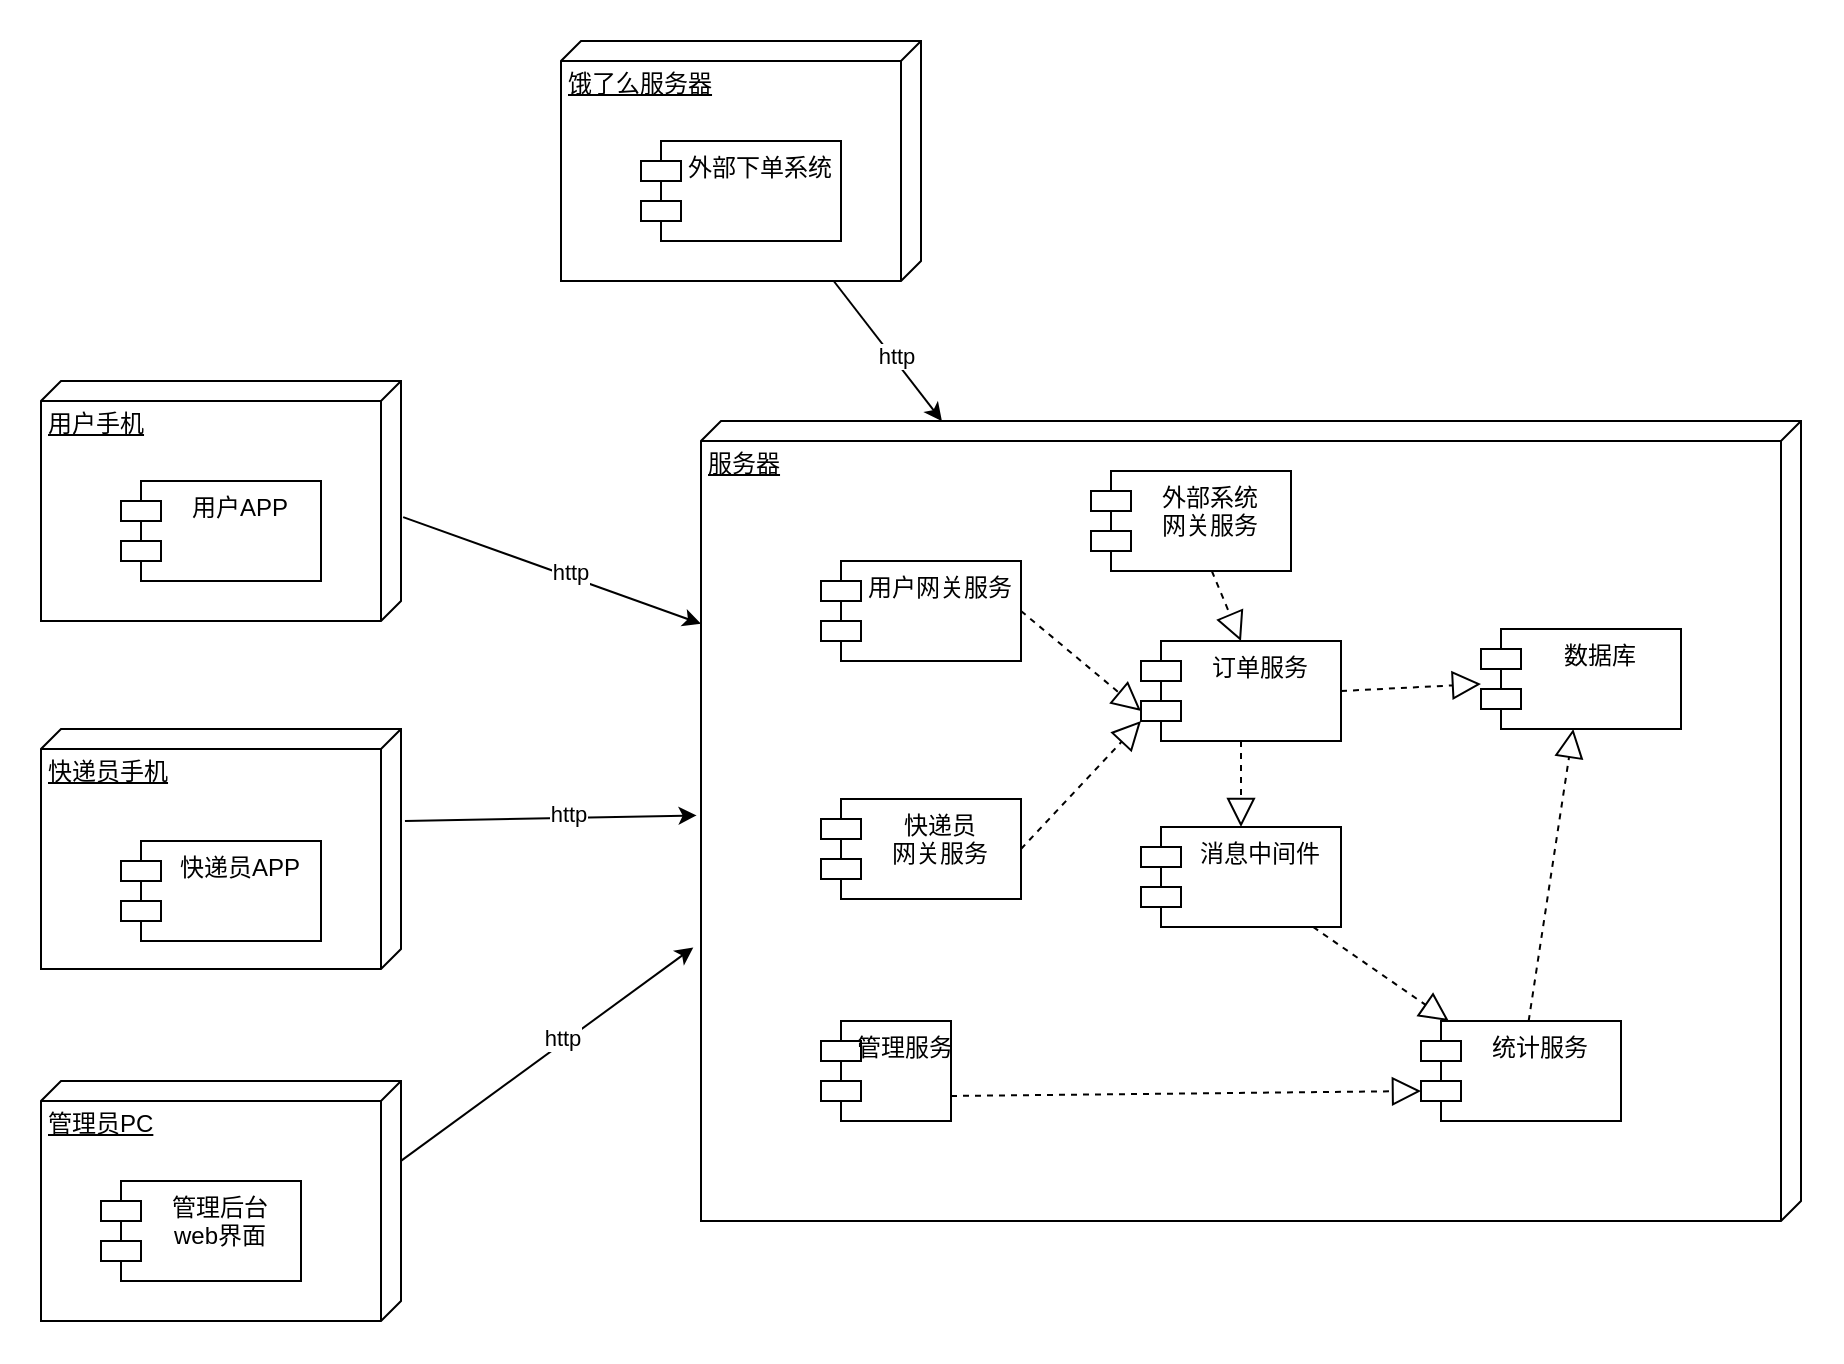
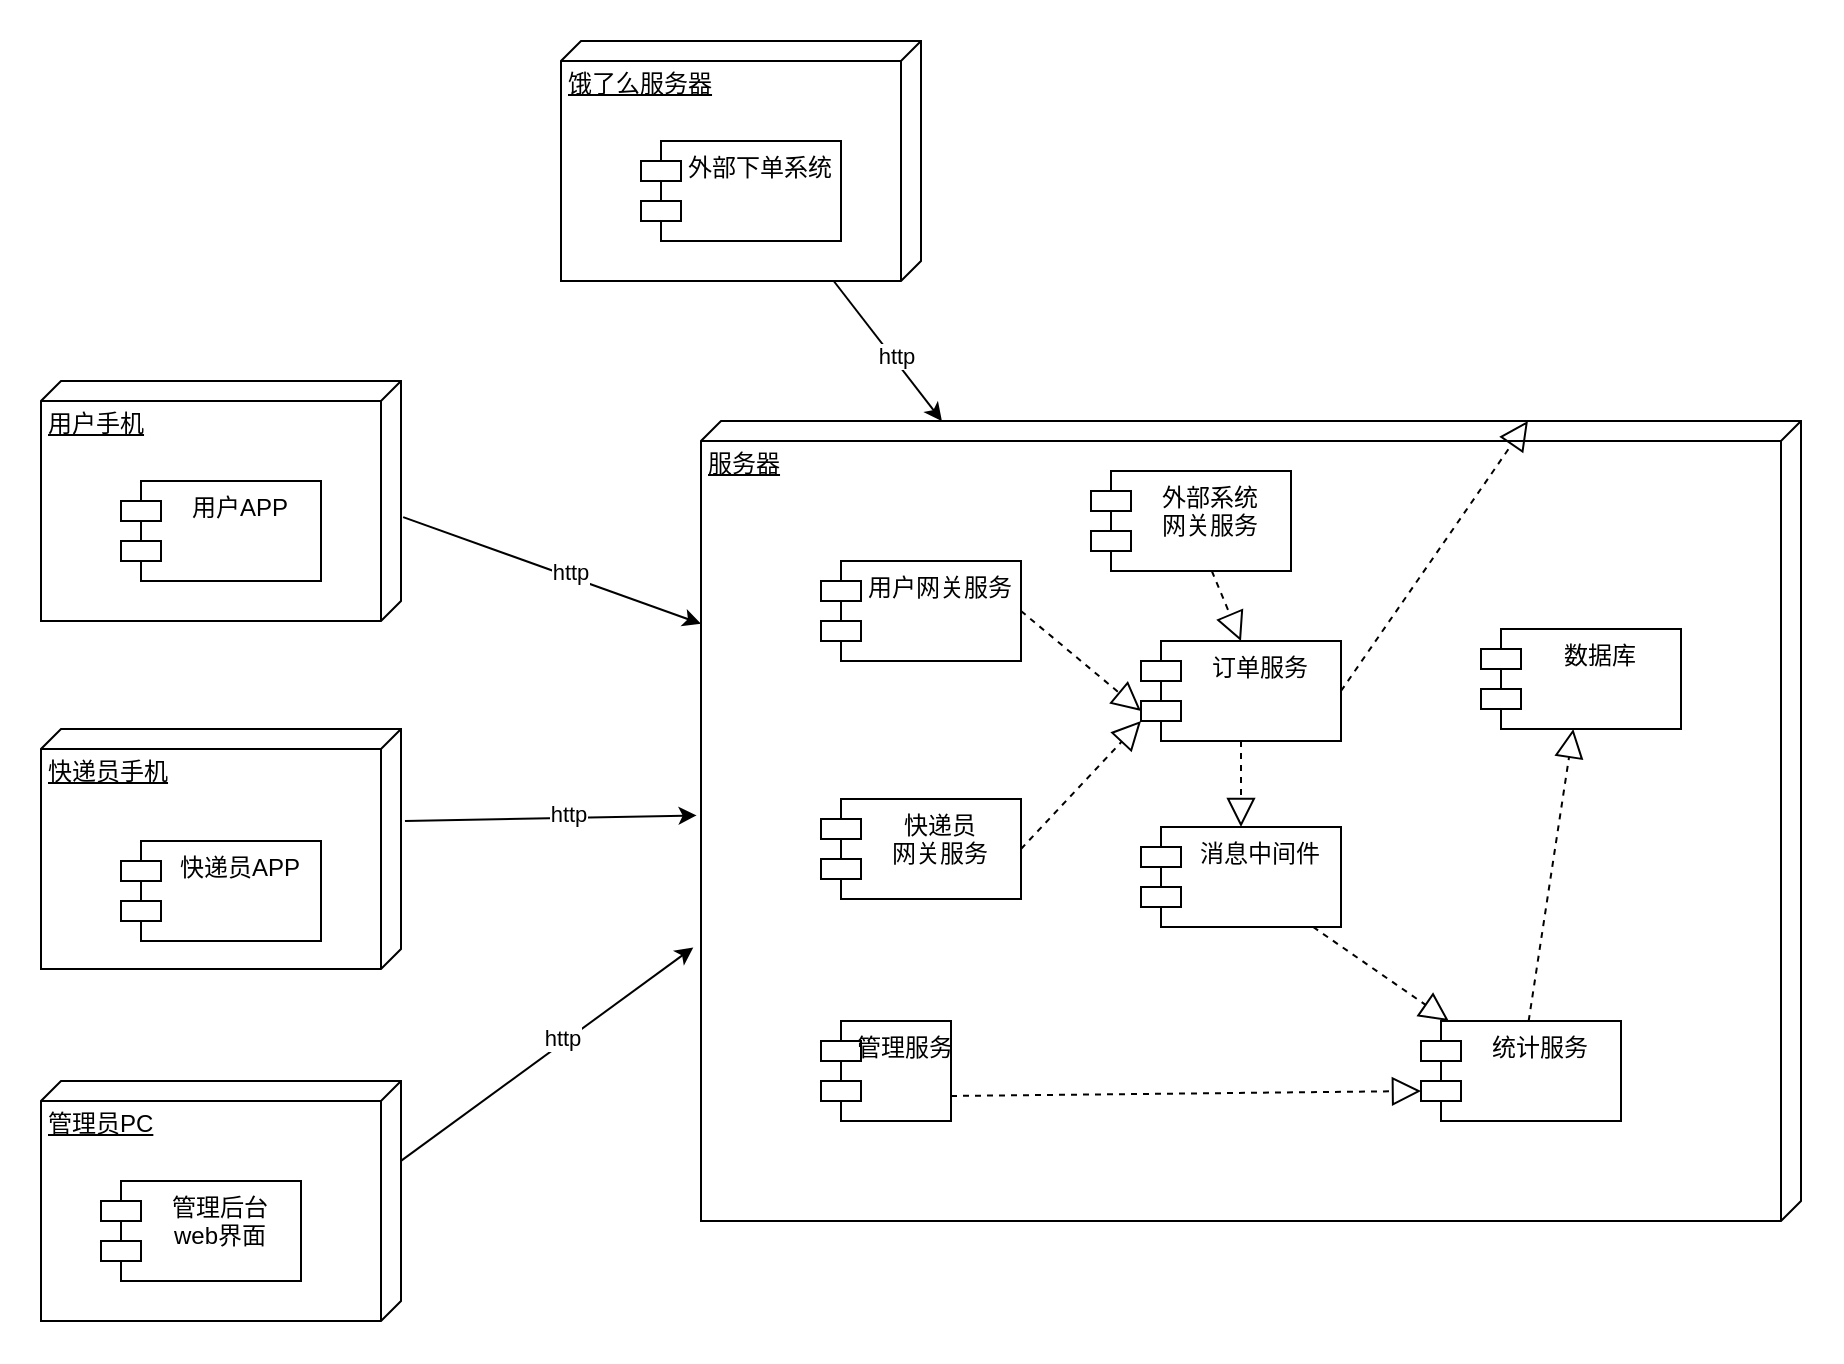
(1396, 688) -> (1426, 568)
